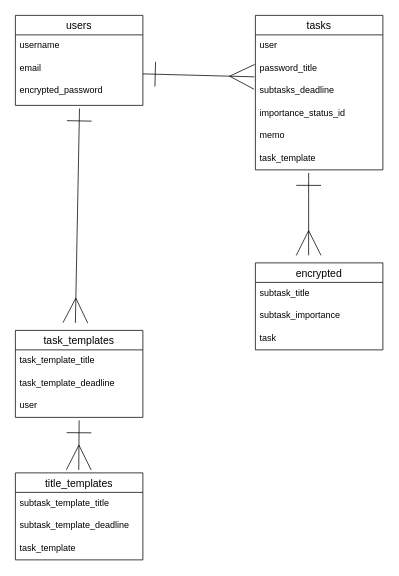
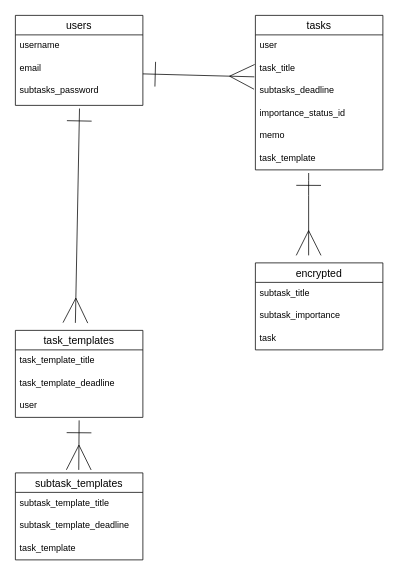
(292, 68) -> (282, 68)
(65, 90) -> (62, 90)
(79, 483) -> (79, 483)
